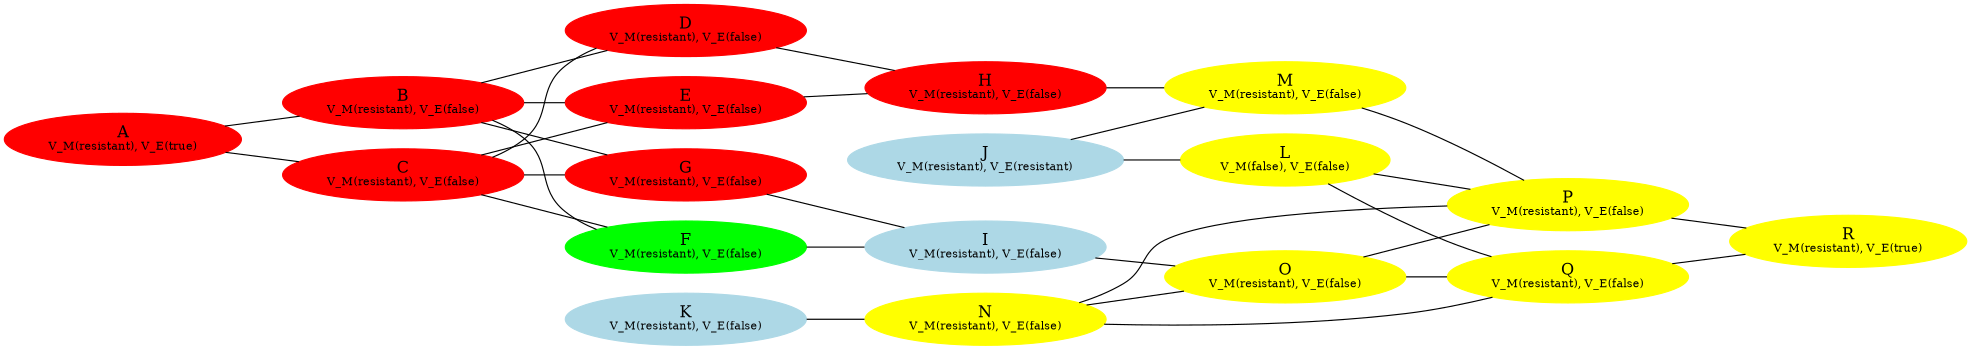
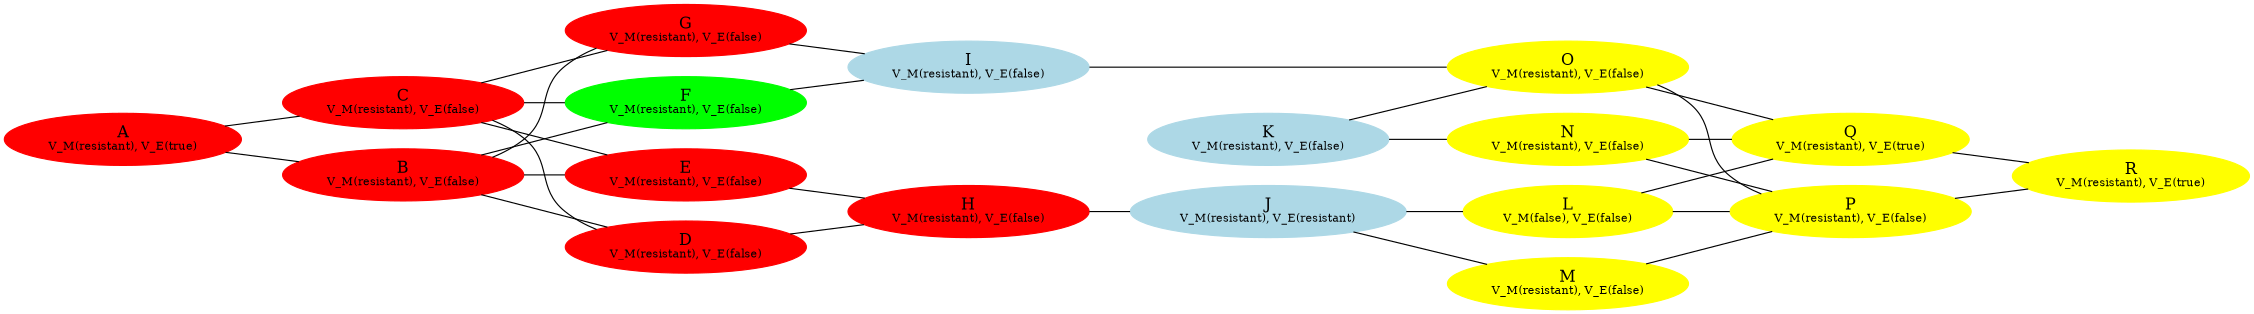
(1135, 88) -> (1110, 212)
(1568, 284) -> (1851, 146)
(1135, 298) -> (1418, 103)
